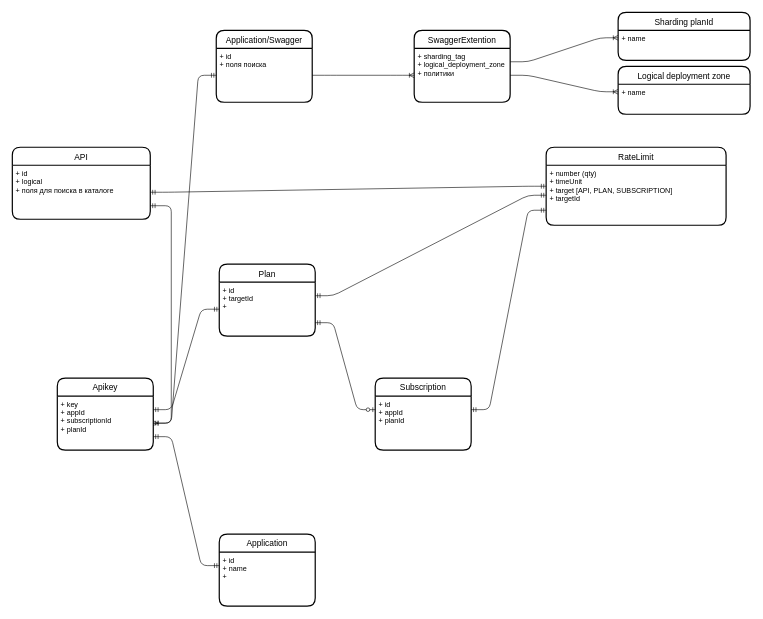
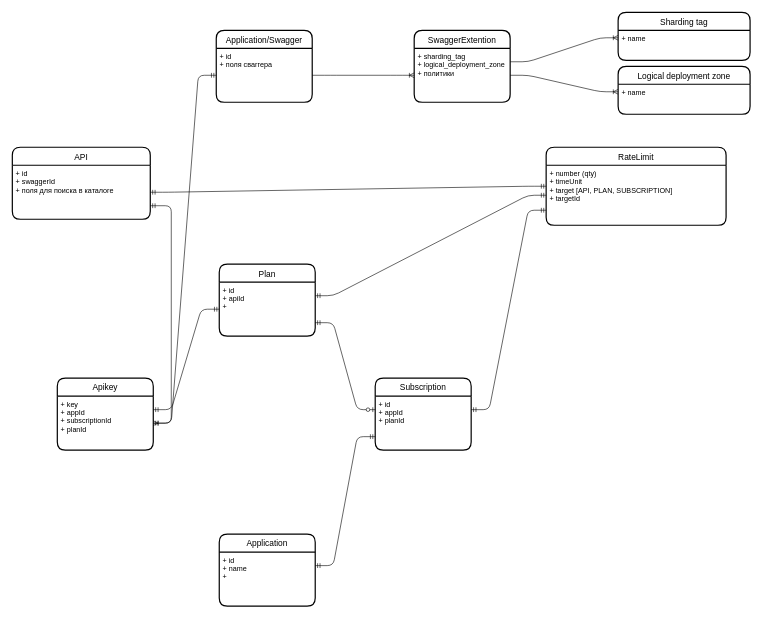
(684, 22) -> (684, 22)
(226, 56) -> (226, 56)
(22, 173) -> (22, 173)
(229, 290) -> (229, 290)
(186, 501) -> none
none -> (345, 502)
